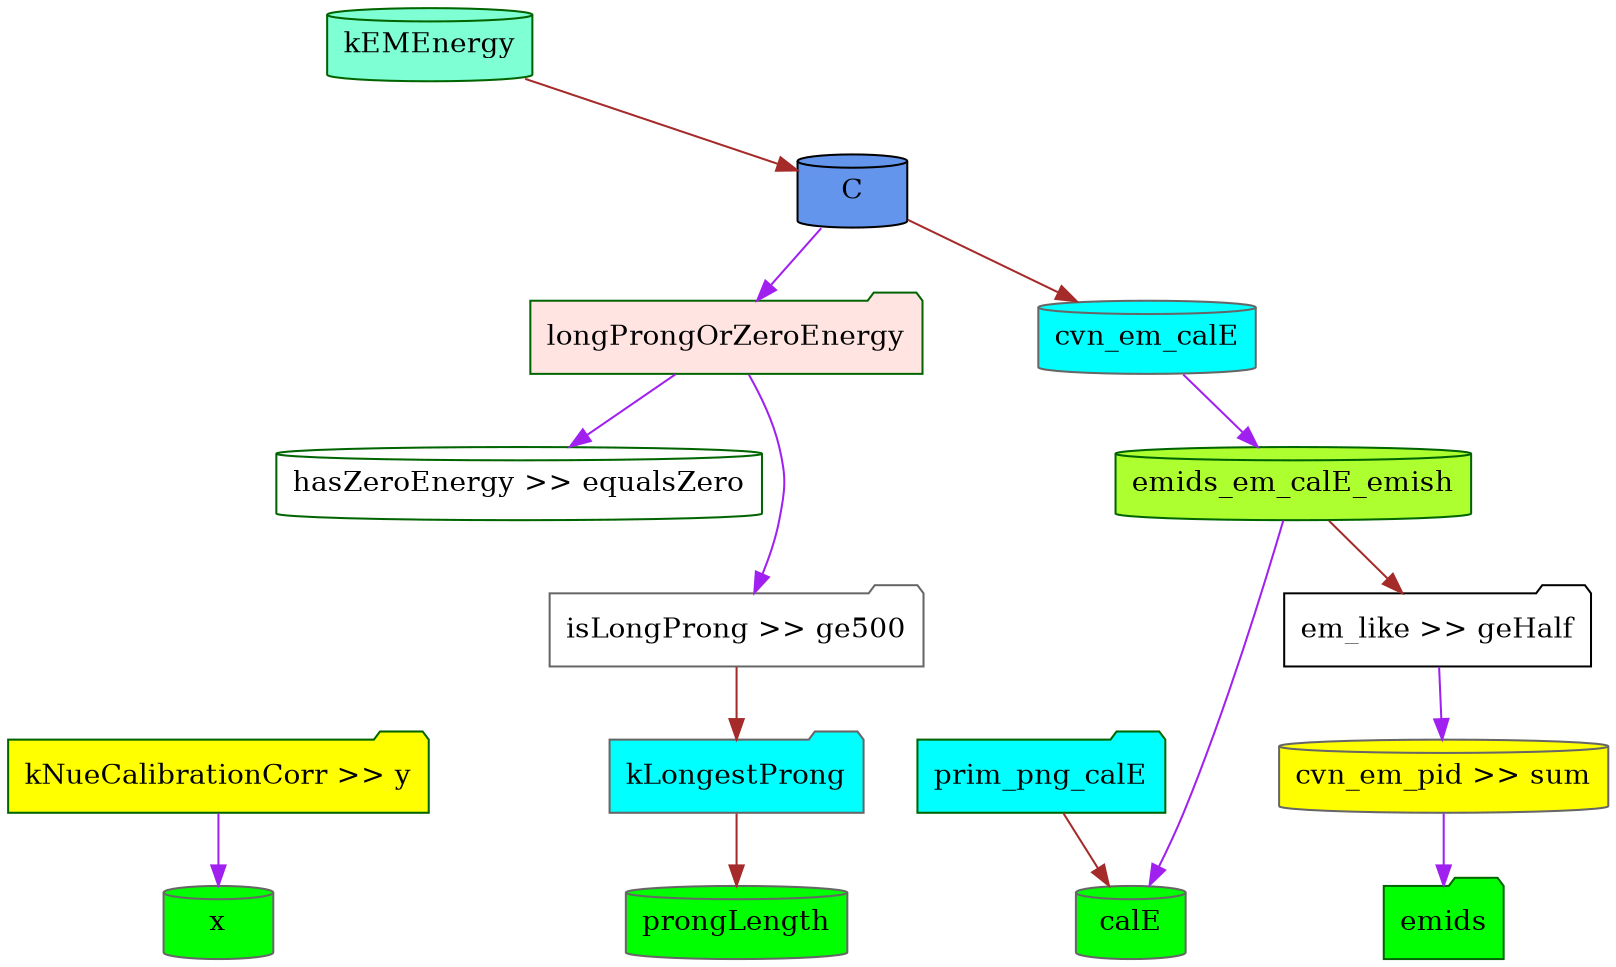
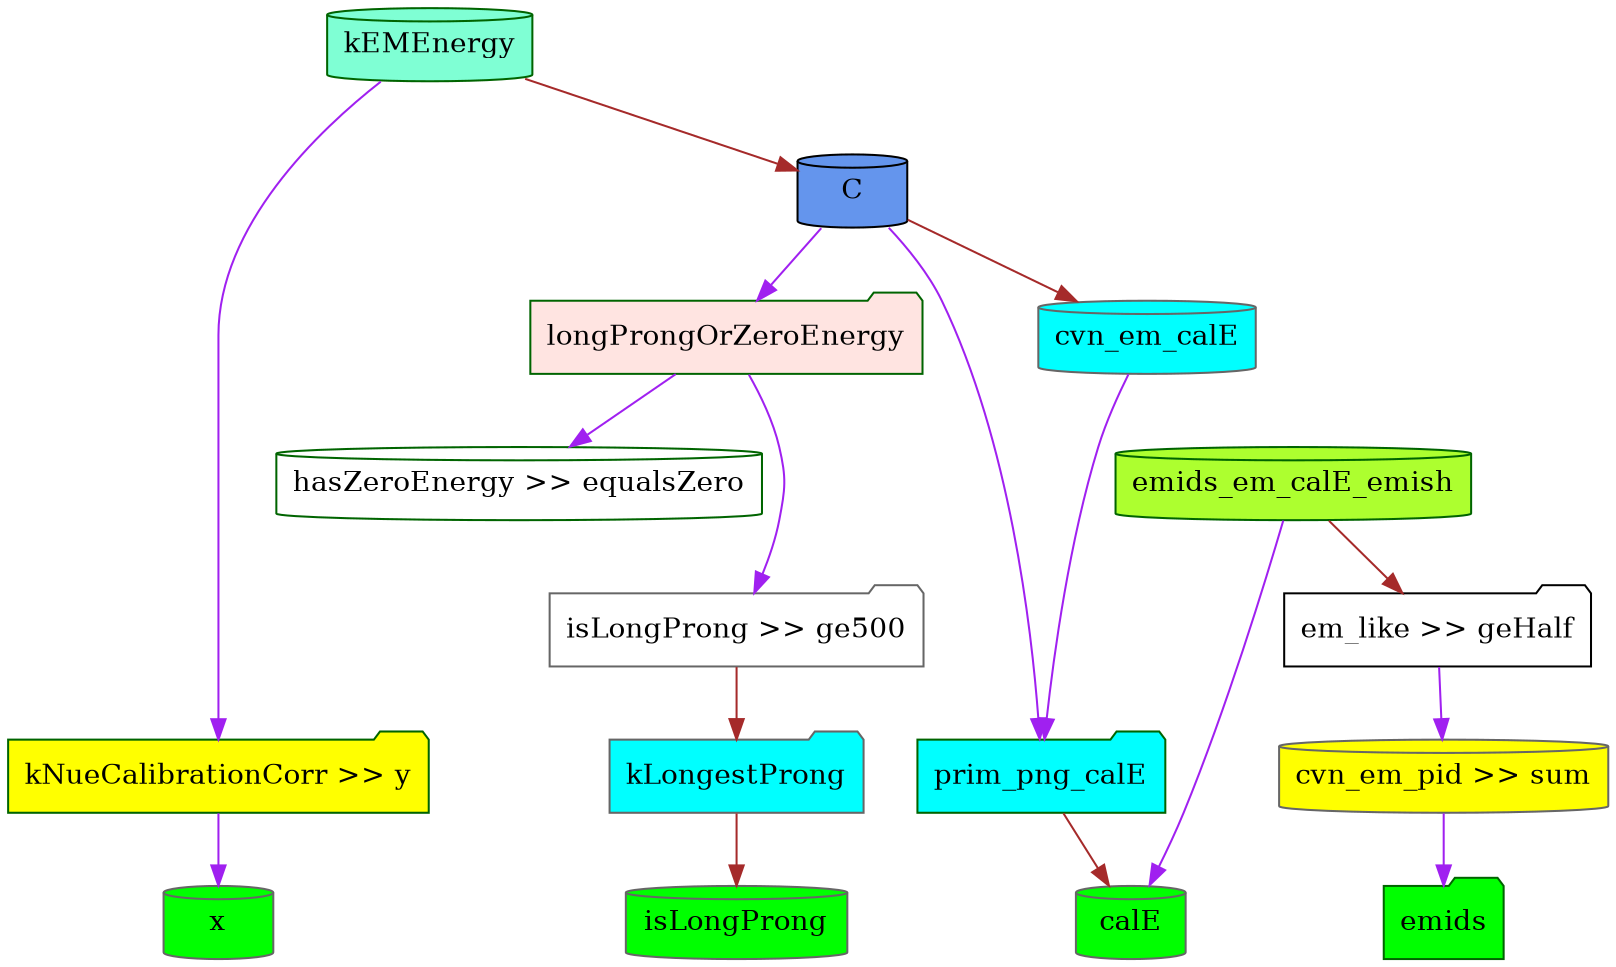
none -> (218, 372)
(1213, 403) -> (1074, 543)
none -> (998, 461)
(737, 923) -> (737, 923)
